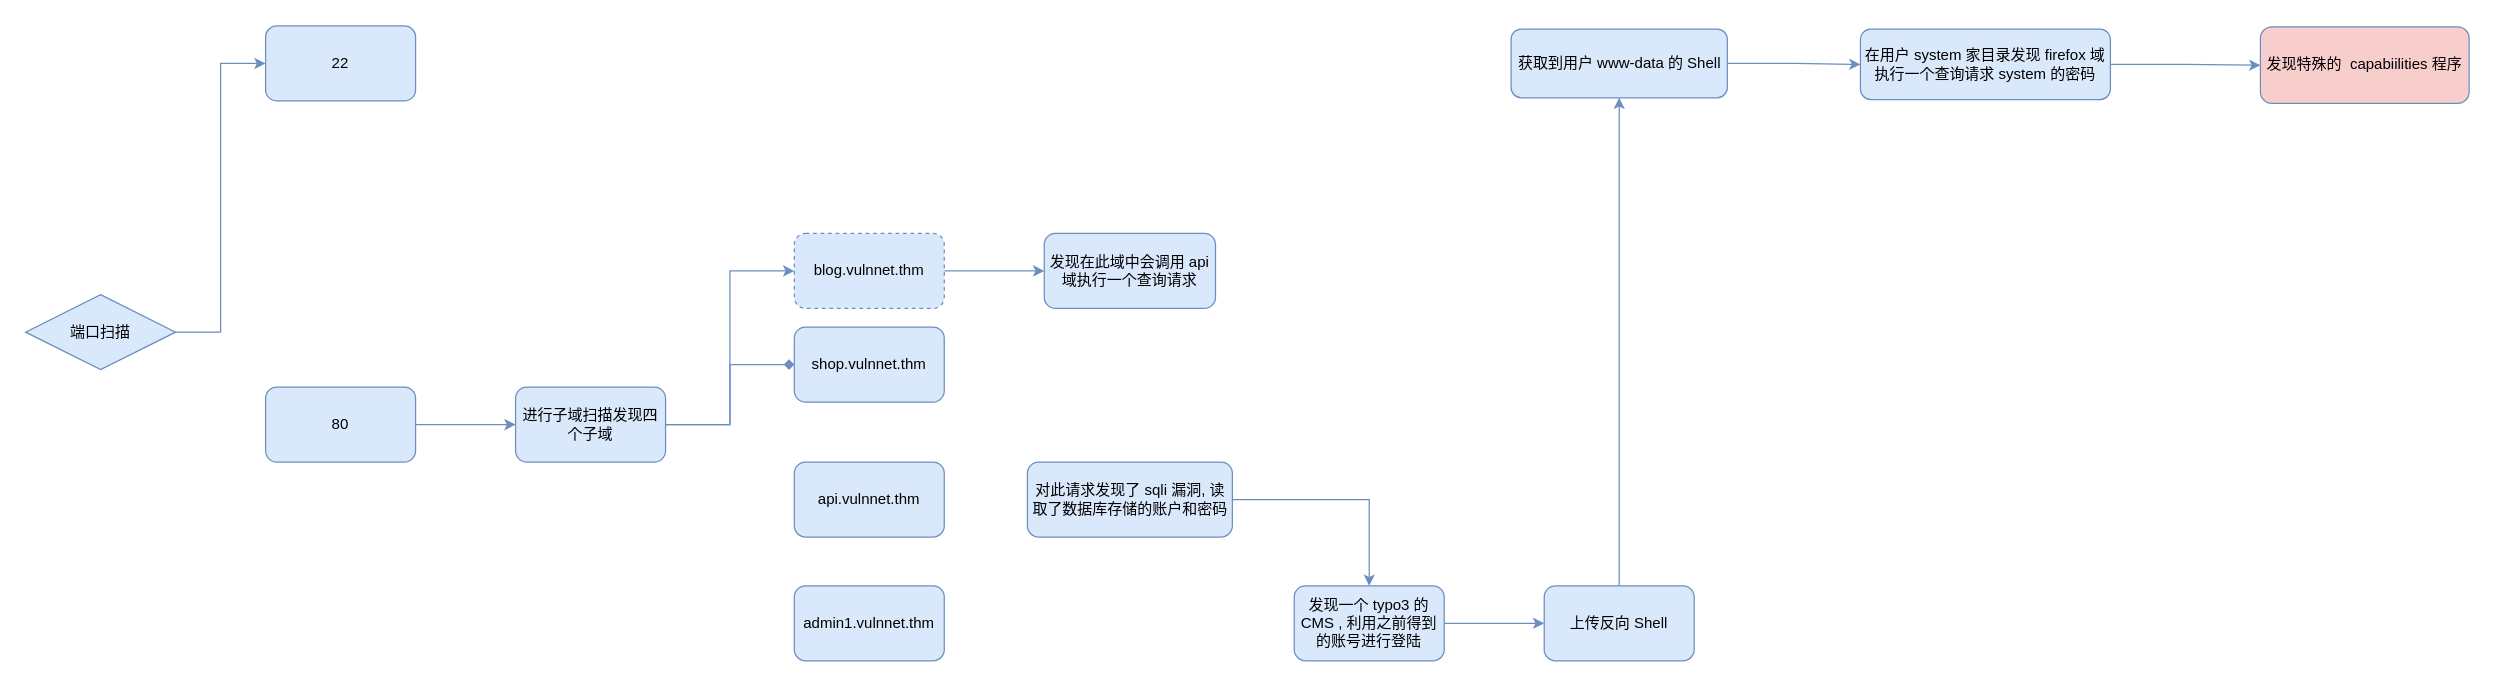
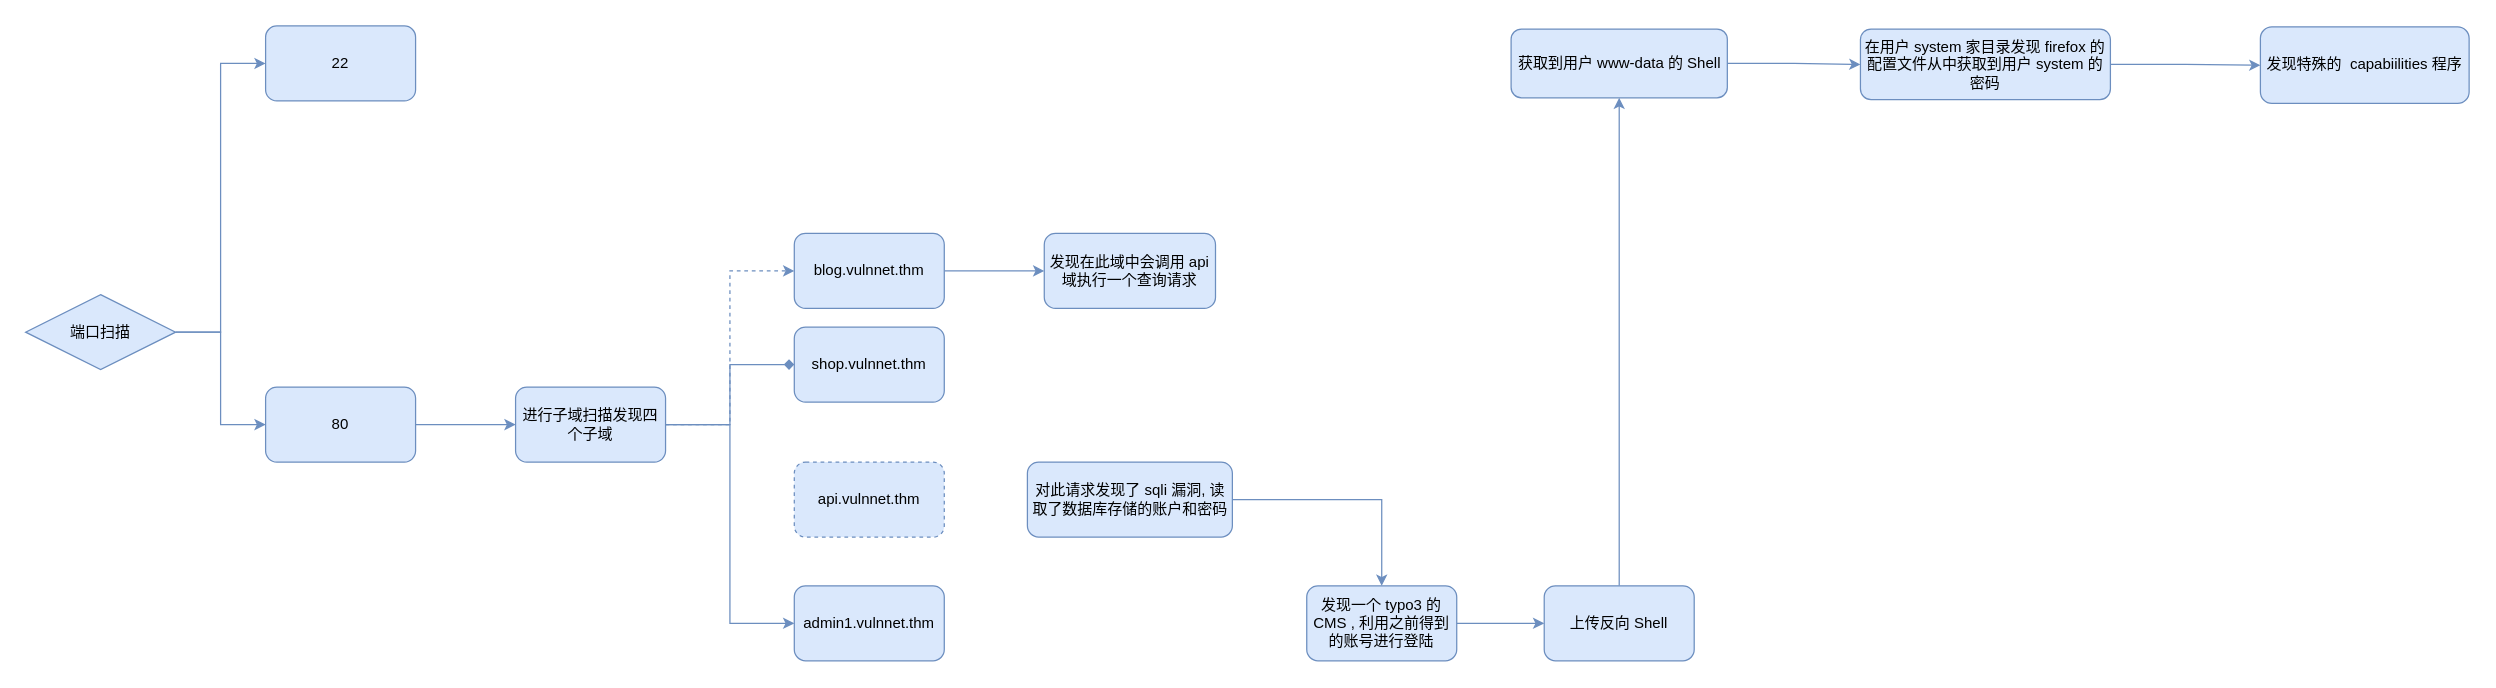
(1986, 64) -> (1986, 64)
(2365, 65) -> (2365, 65)
(869, 271) -> (869, 271)
(730, 290) -> (730, 290)
none -> (221, 396)
(869, 499) -> (869, 499)
none -> (730, 553)
(1369, 623) -> (1382, 623)
